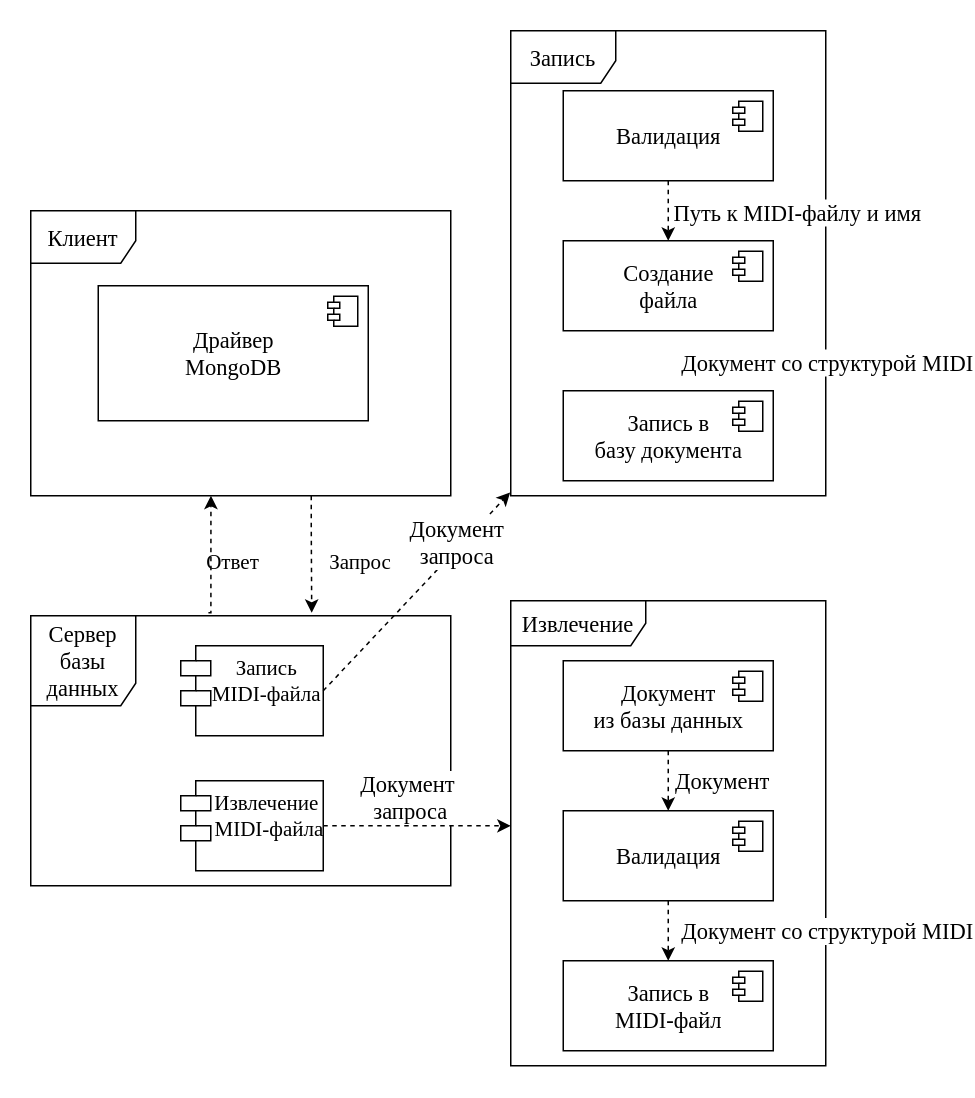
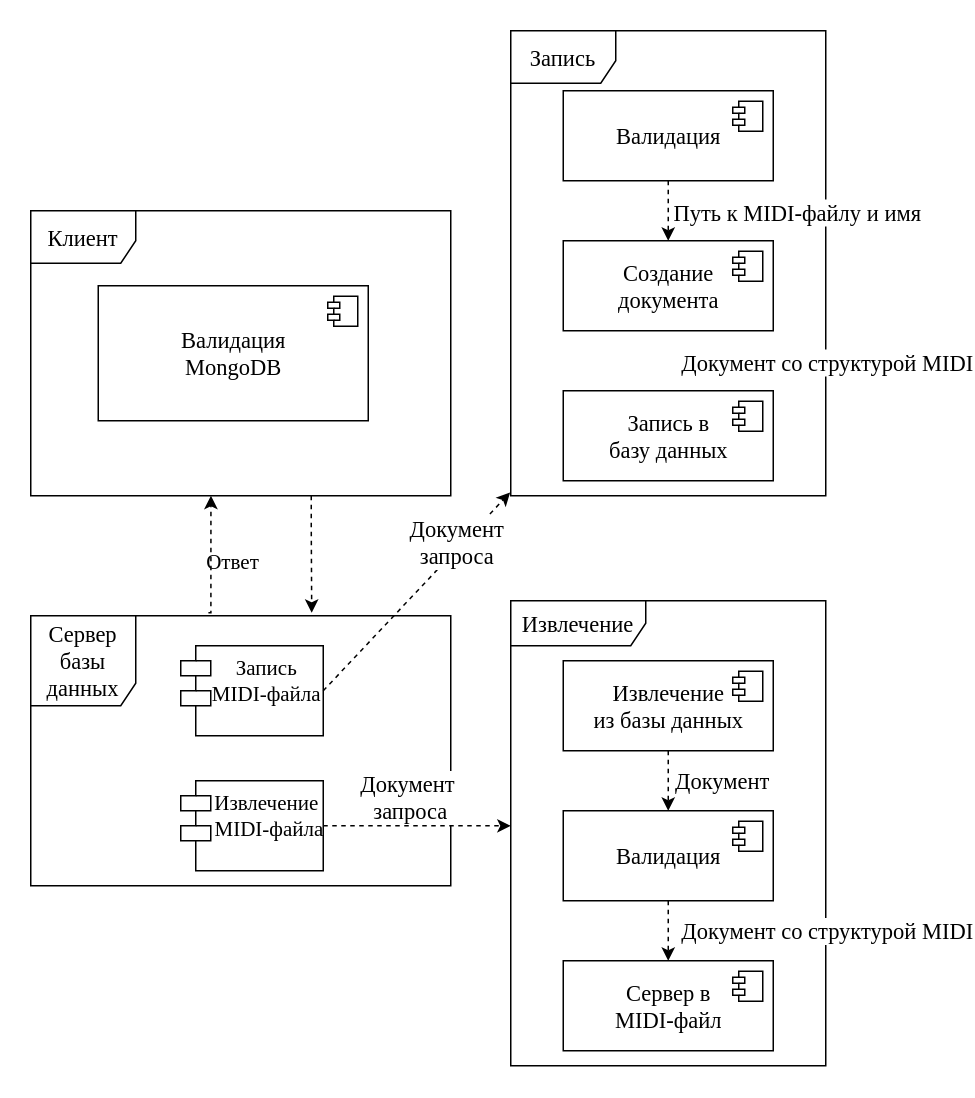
(669, 286) -> (669, 286)
(234, 353) -> (234, 353)
(669, 436) -> (669, 436)
(361, 563) -> none
(669, 706) -> (669, 706)
(669, 1006) -> (669, 1006)
